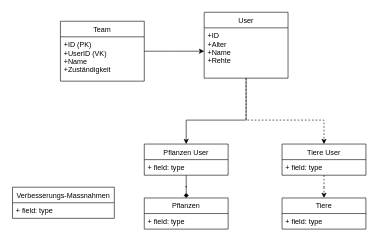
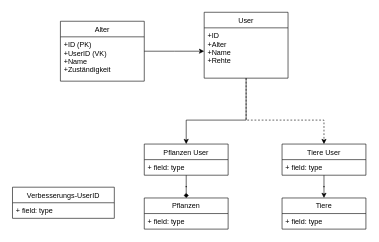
(102, 29) -> (102, 29)
(324, 186) -> (324, 186)
(63, 196) -> (63, 196)
